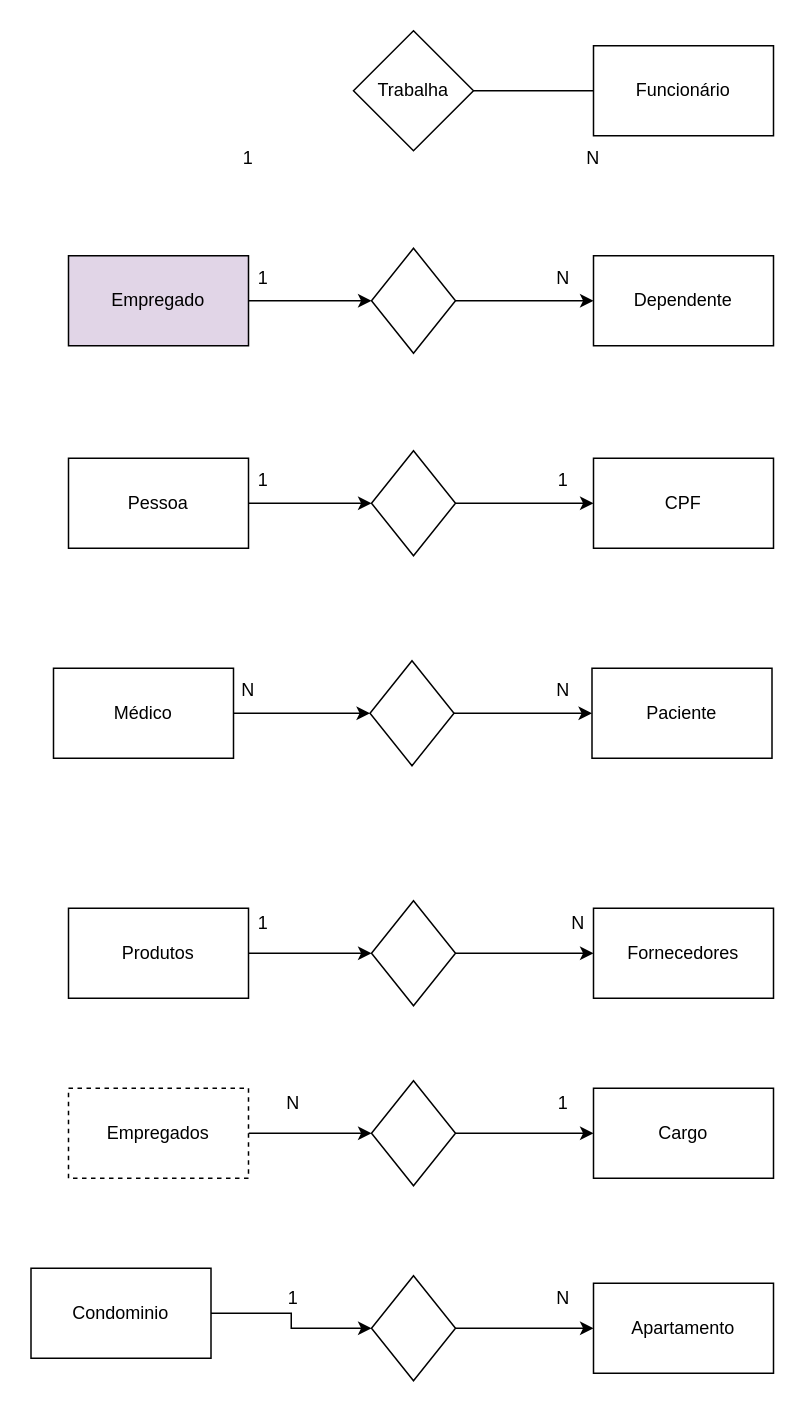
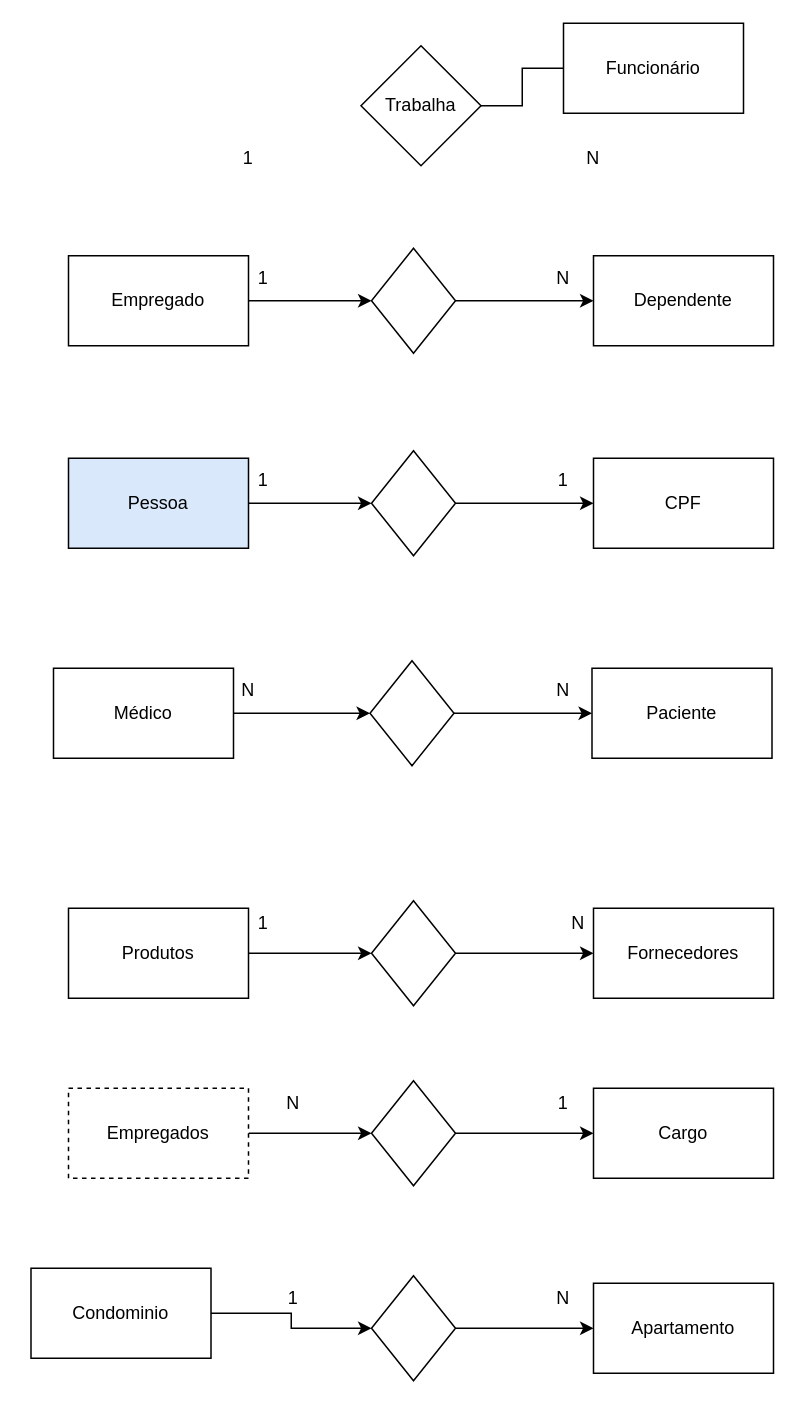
(413, 91) -> (421, 106)
(683, 91) -> (653, 68)
(158, 301) -> (158, 301)
(158, 503) -> (158, 503)
